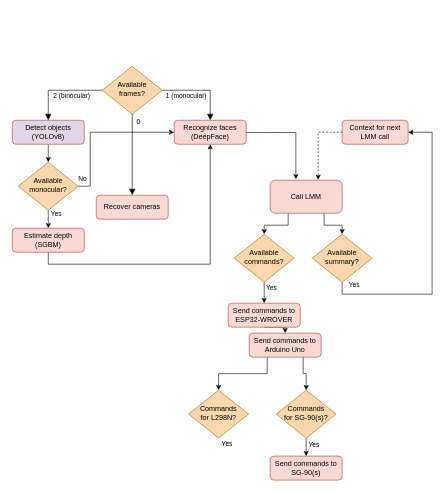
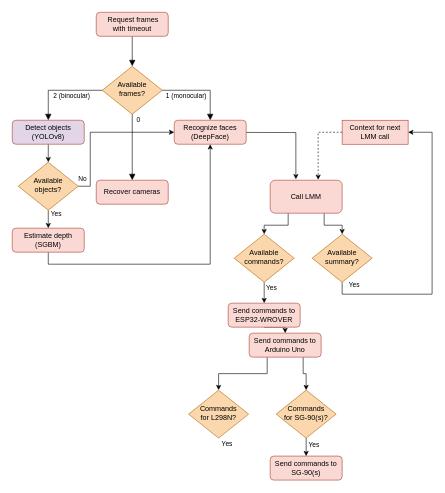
none -> (132, 24)
none -> (132, 58)
(375, 132) -> (375, 132)
(48, 185) -> (48, 185)
(132, 207) -> (132, 192)
